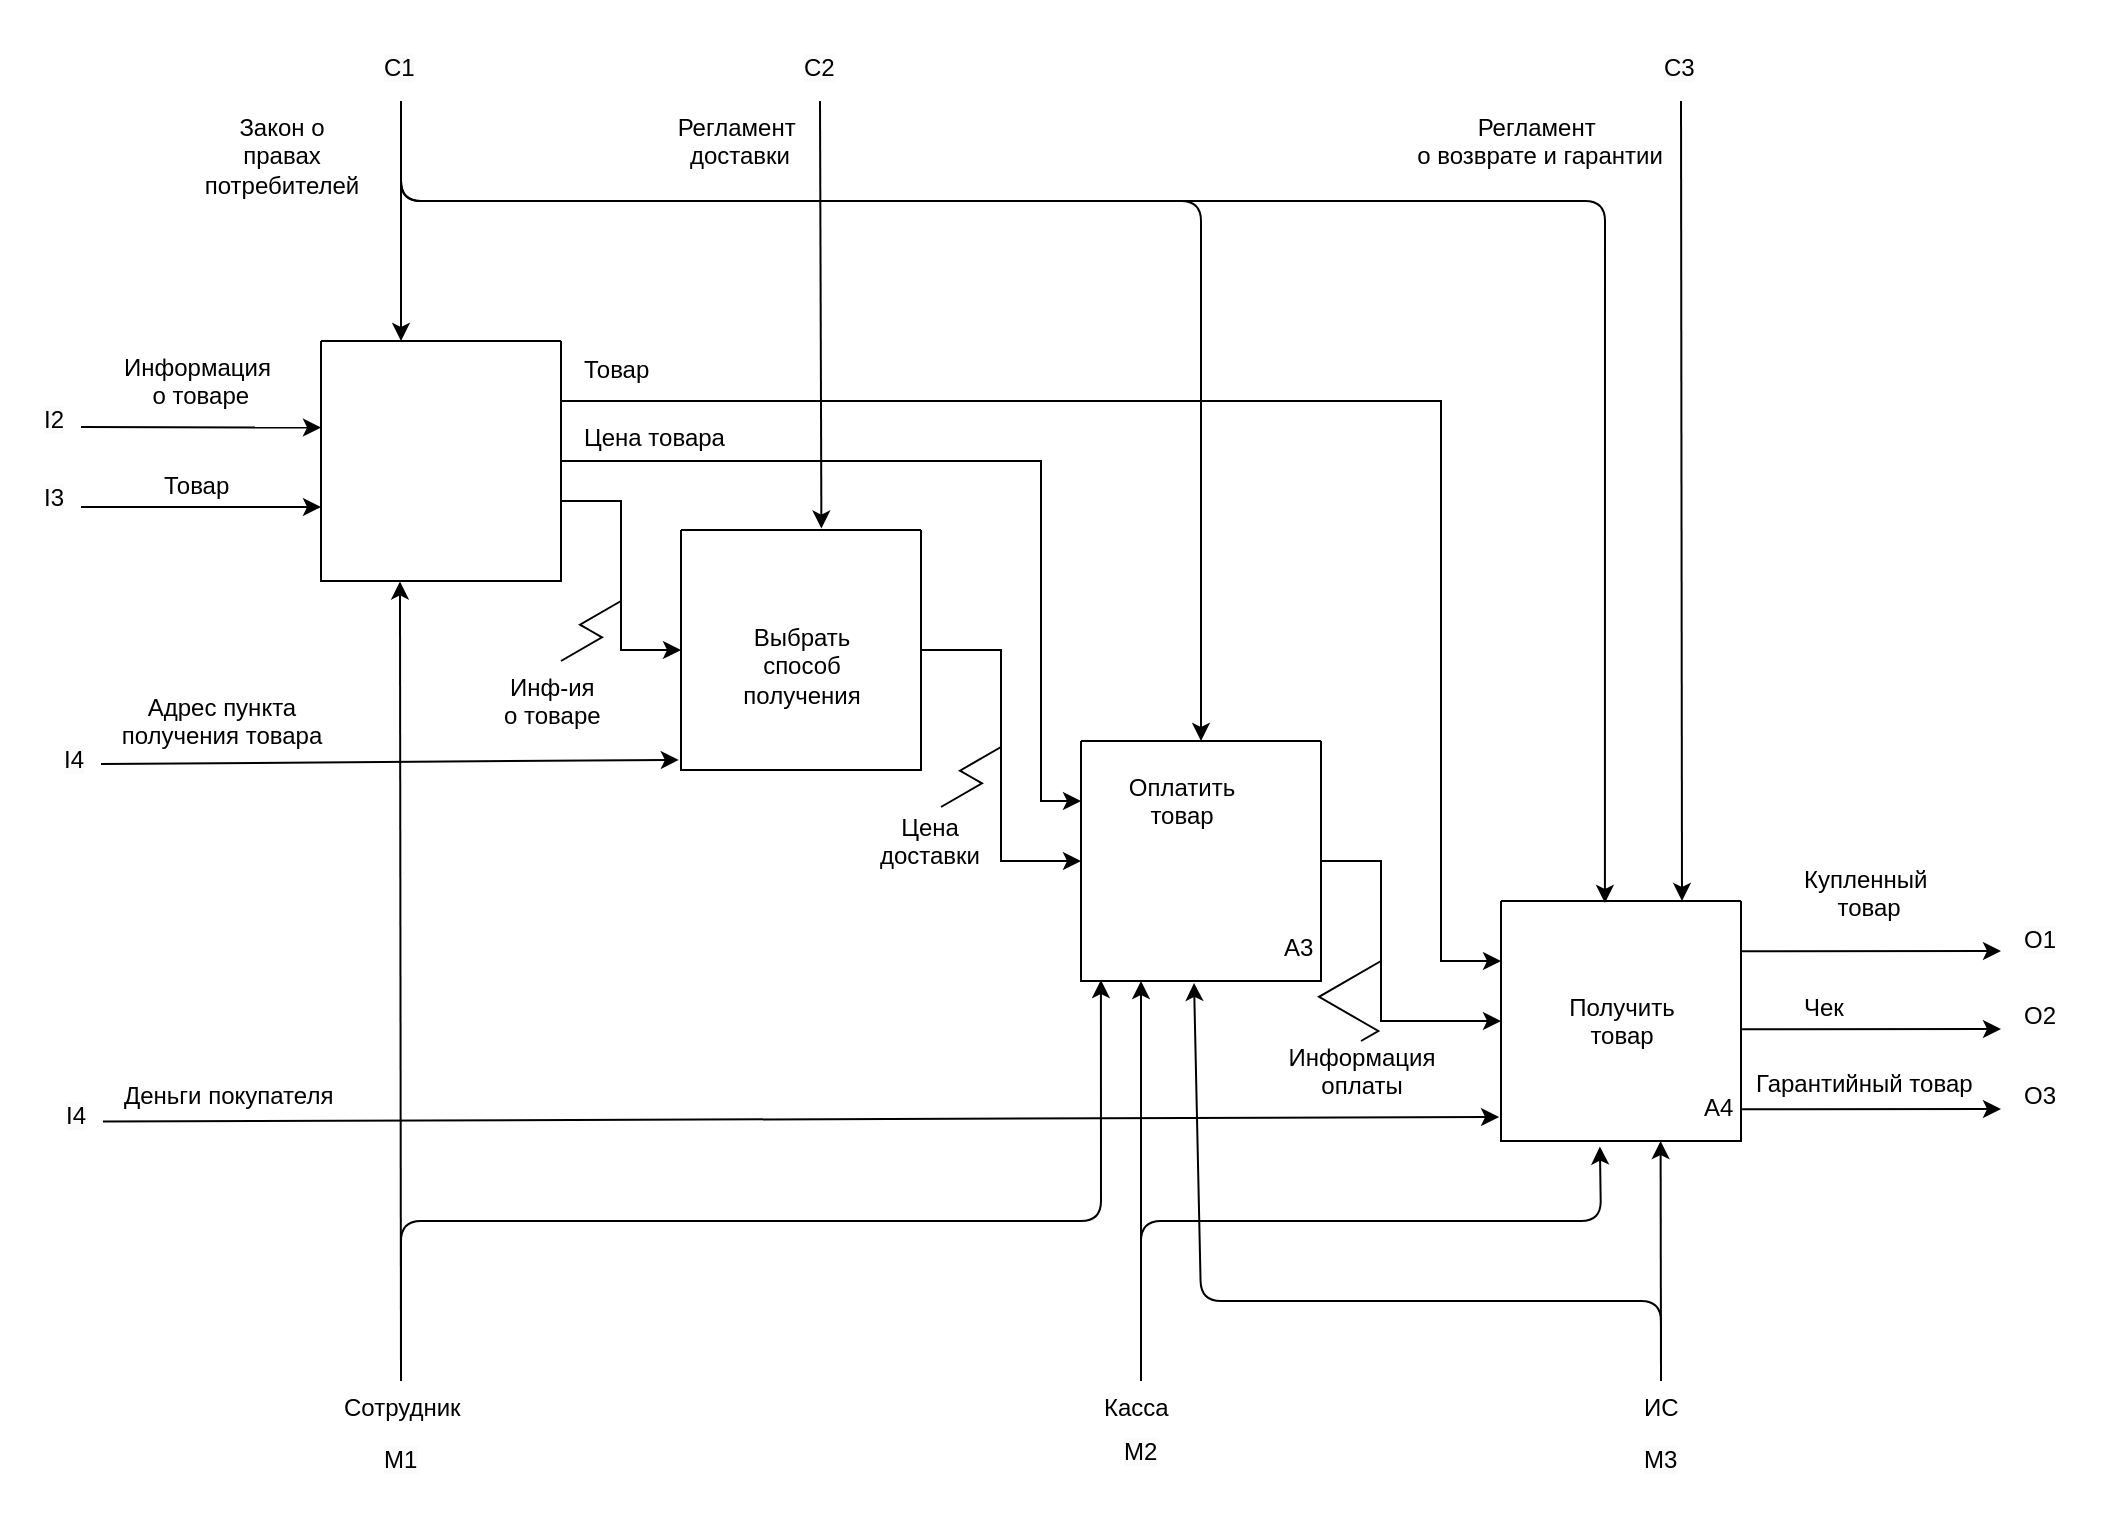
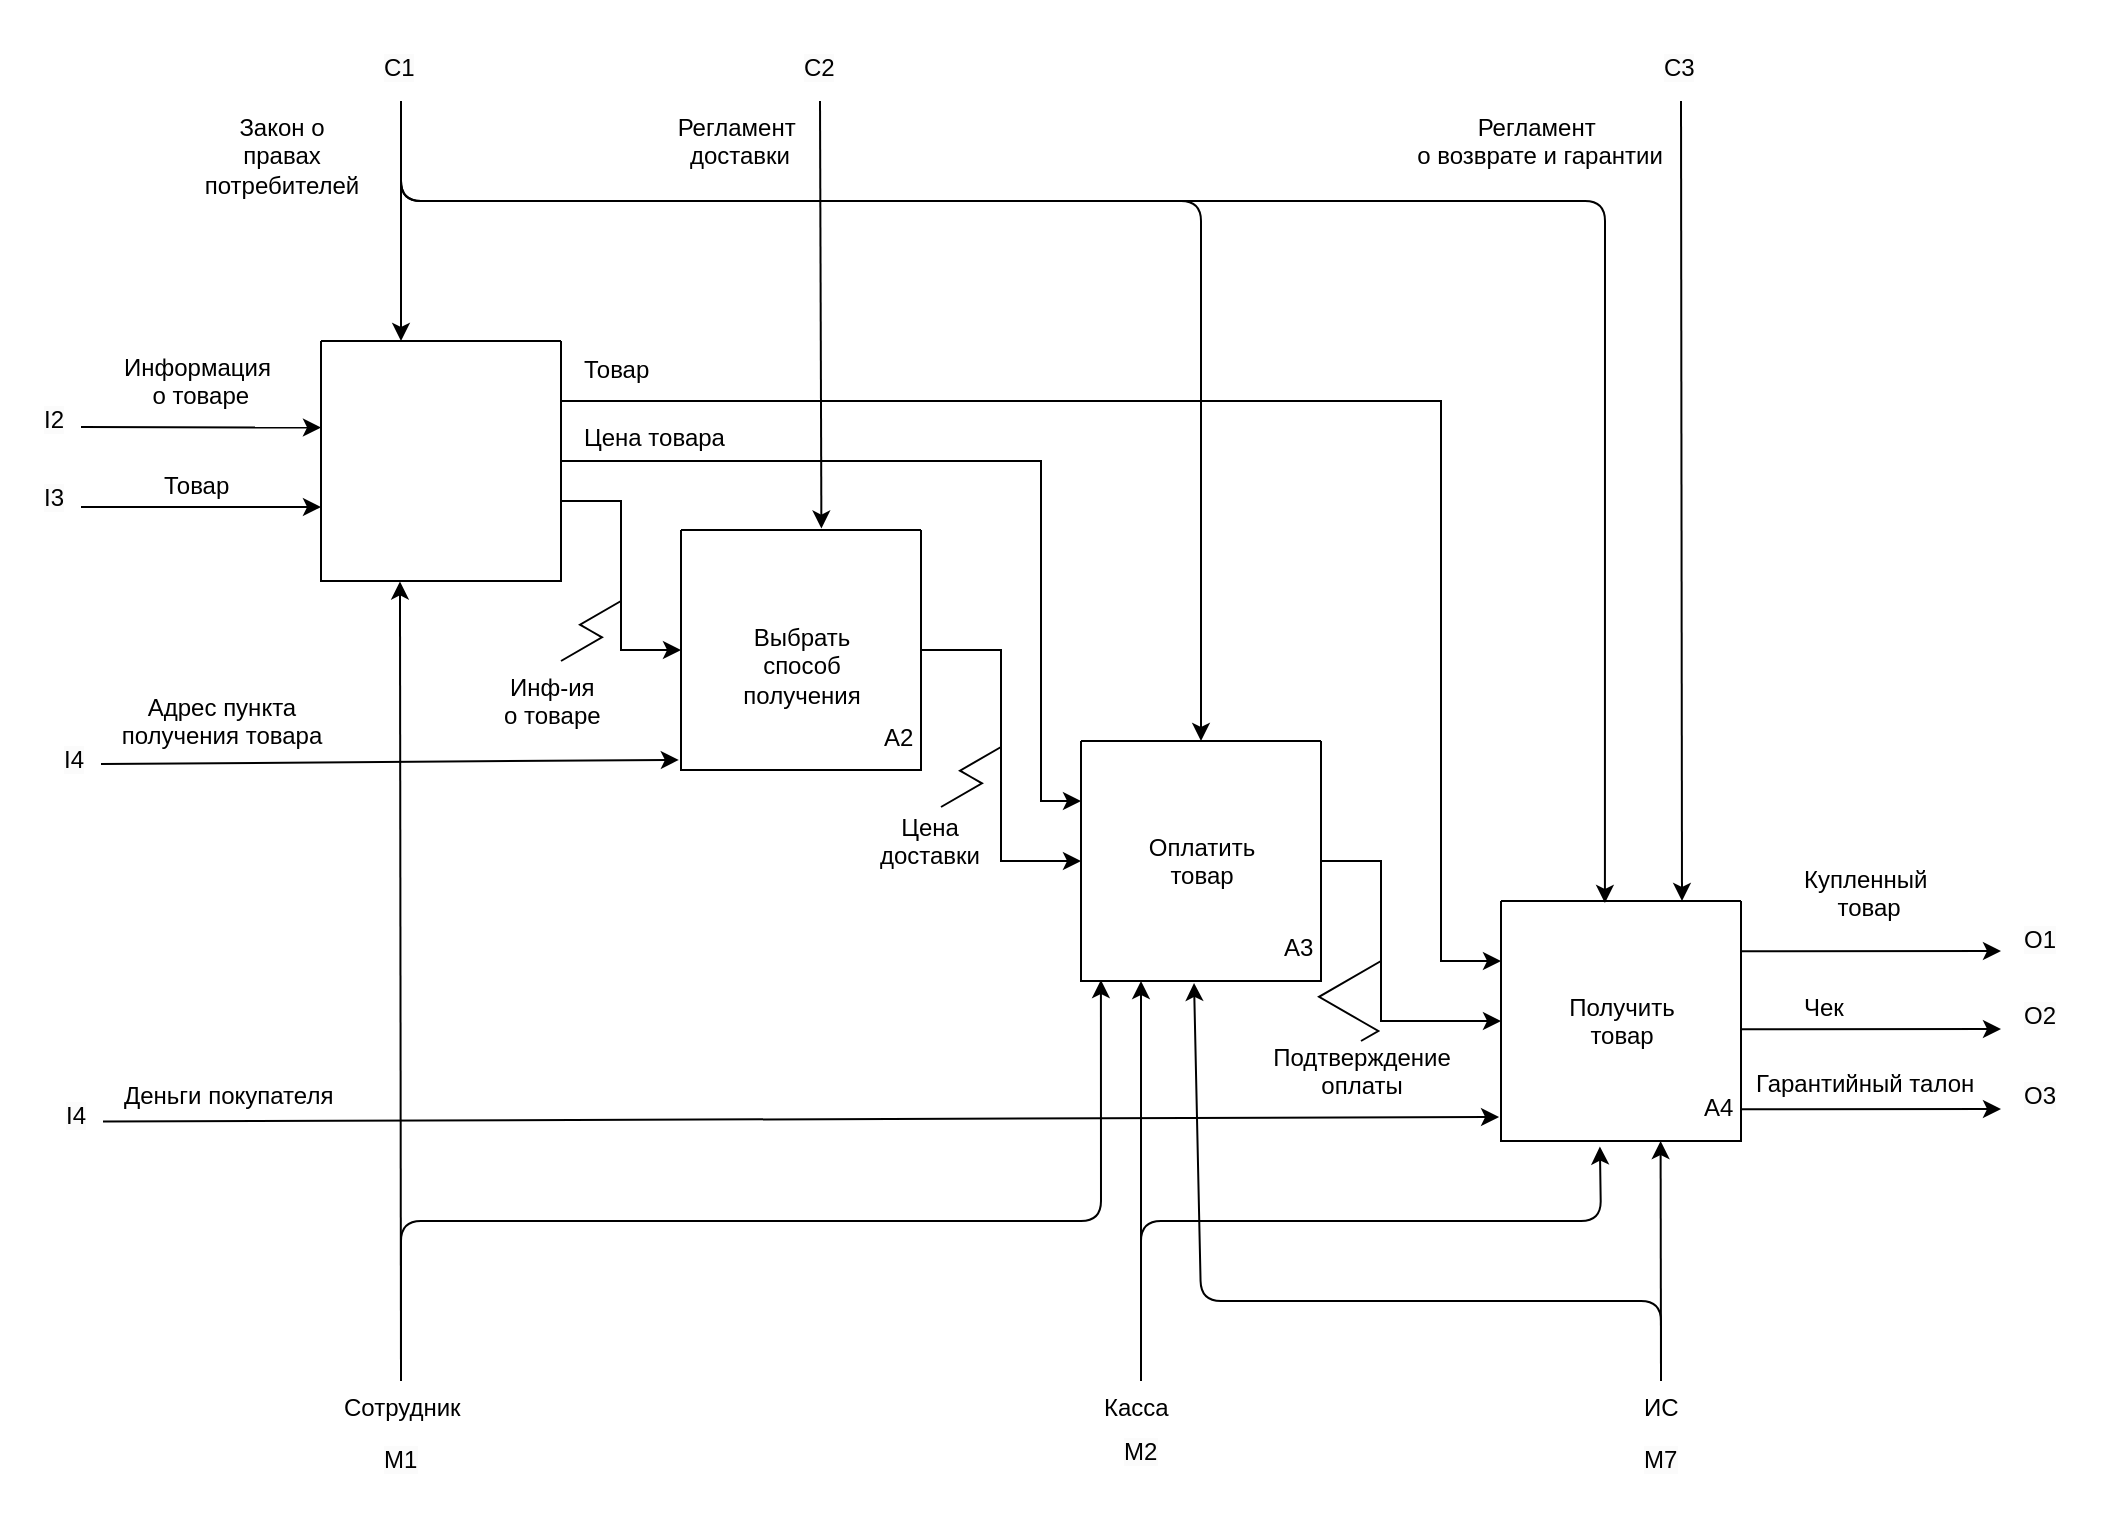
none -> (901, 740)
(1181, 801) -> (1201, 861)
(1363, 1074) -> (1363, 1074)
(1868, 1085) -> (1868, 1085)
(1658, 1461) -> (1658, 1461)
